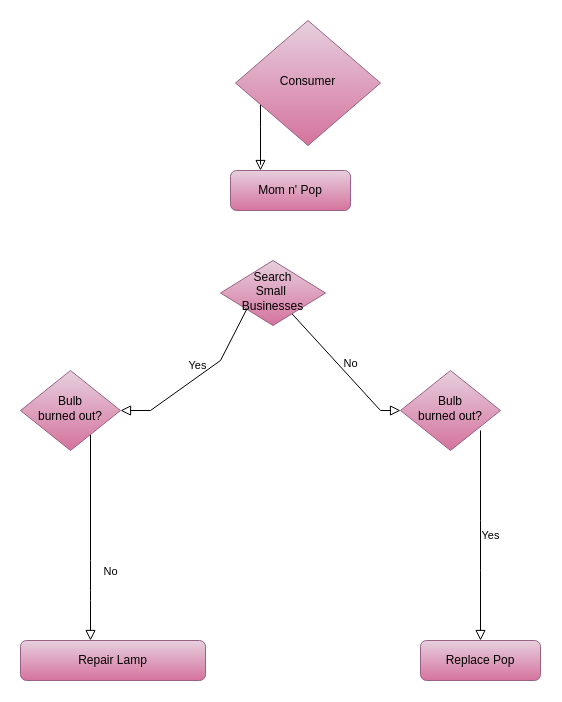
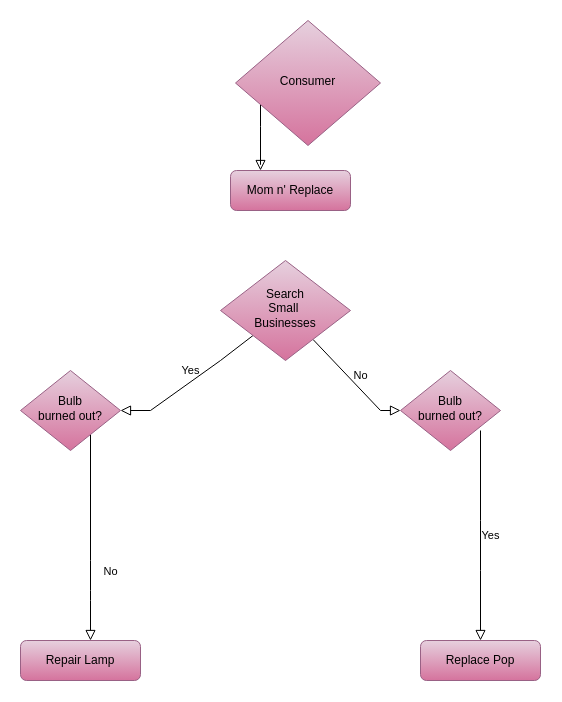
(291, 191) -> (291, 191)
(273, 293) -> (286, 311)
(113, 661) -> (81, 661)
